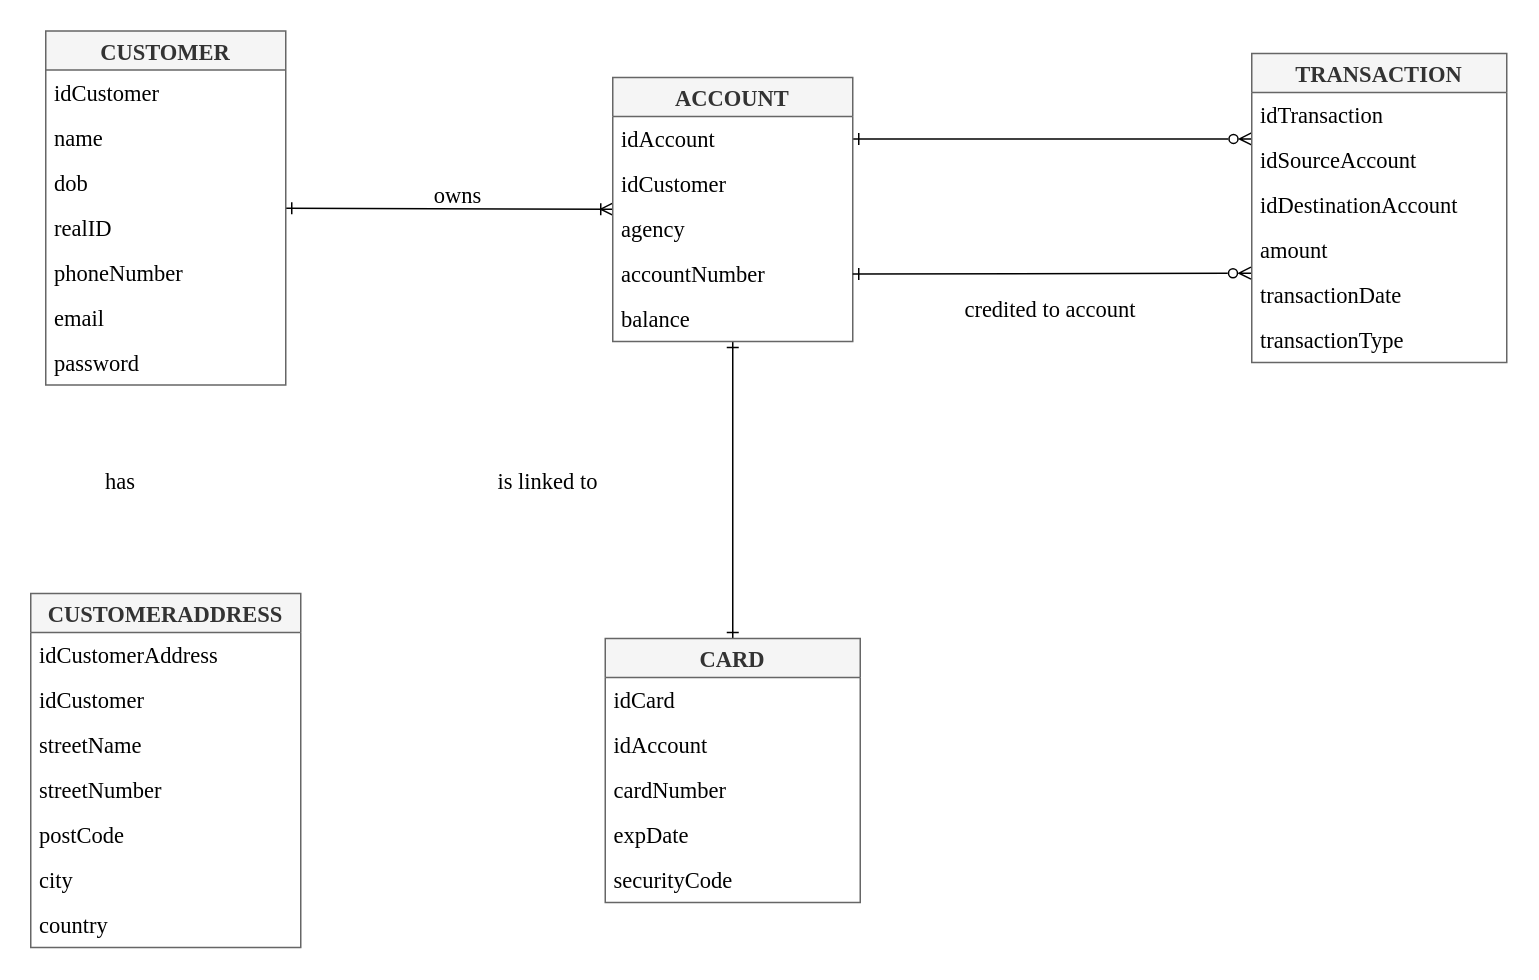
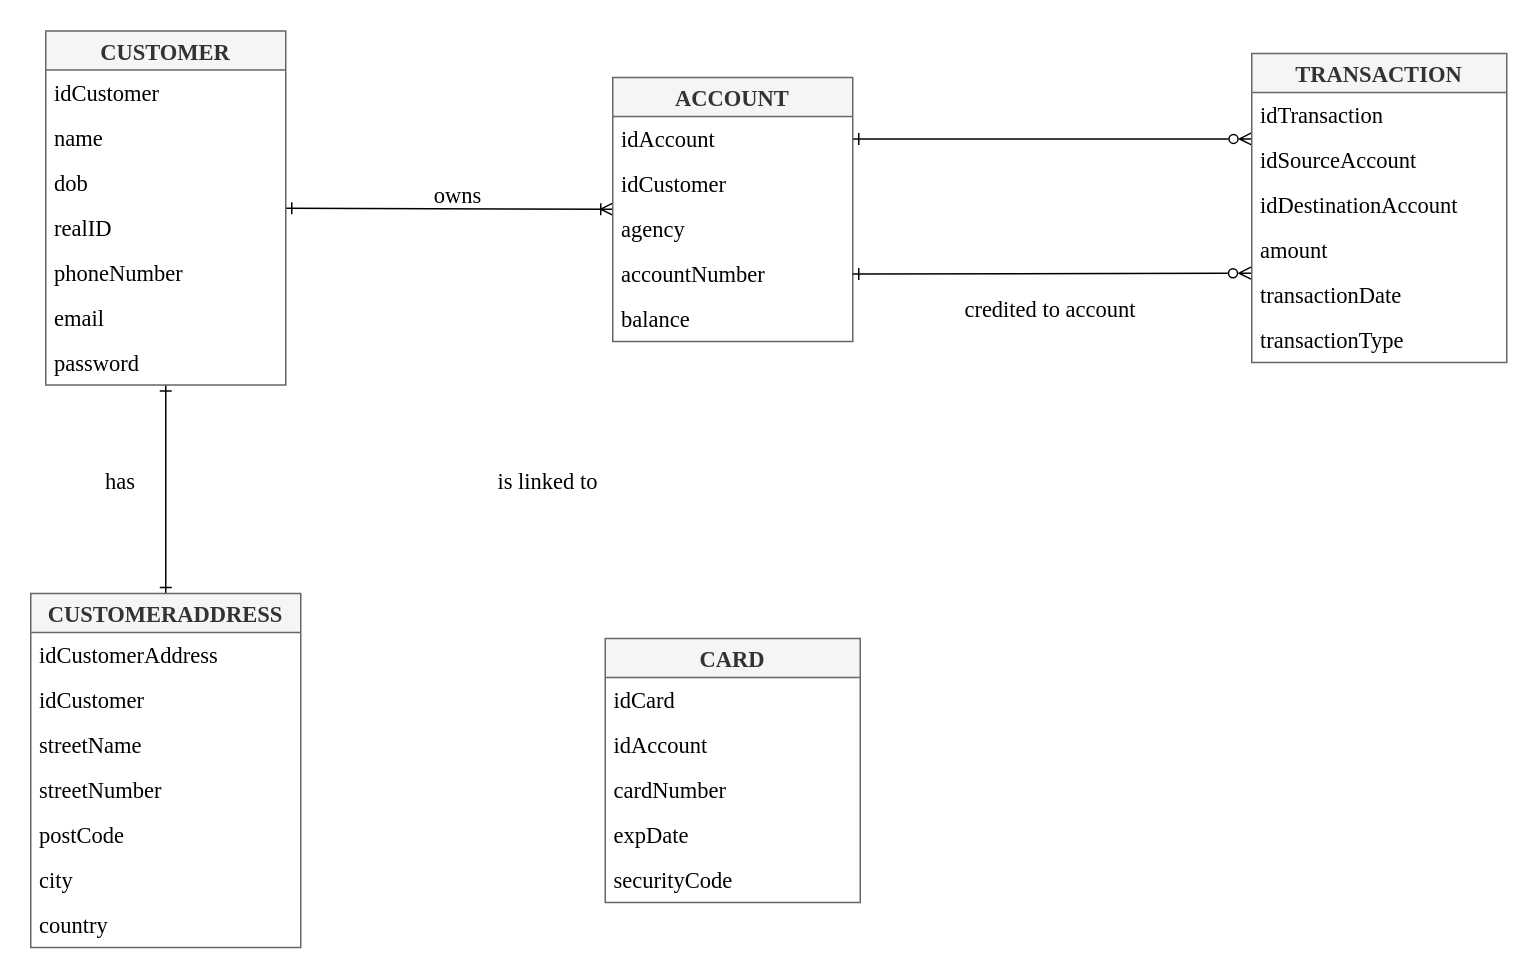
none -> (166, 490)
(733, 491) -> none
